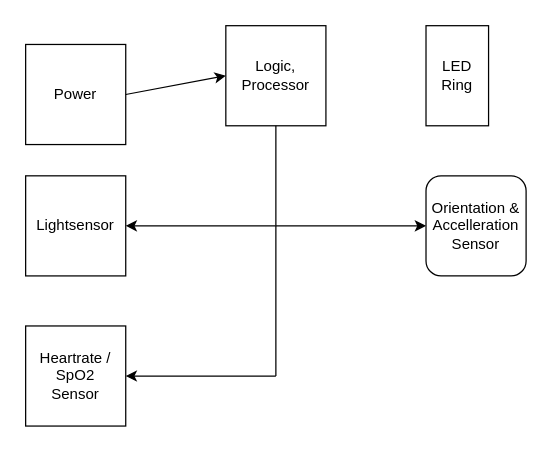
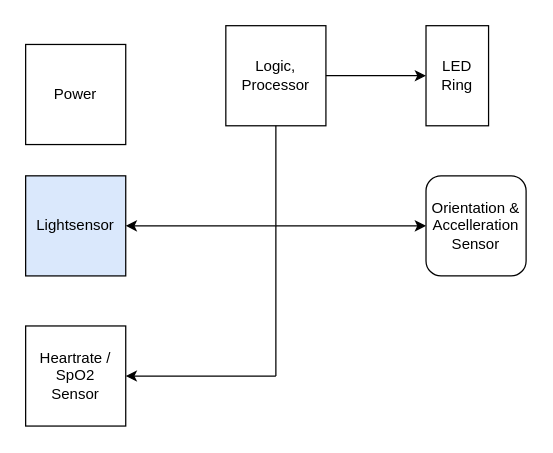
none -> (372, 76)
(171, 86) -> none
(76, 226) -> (76, 226)
